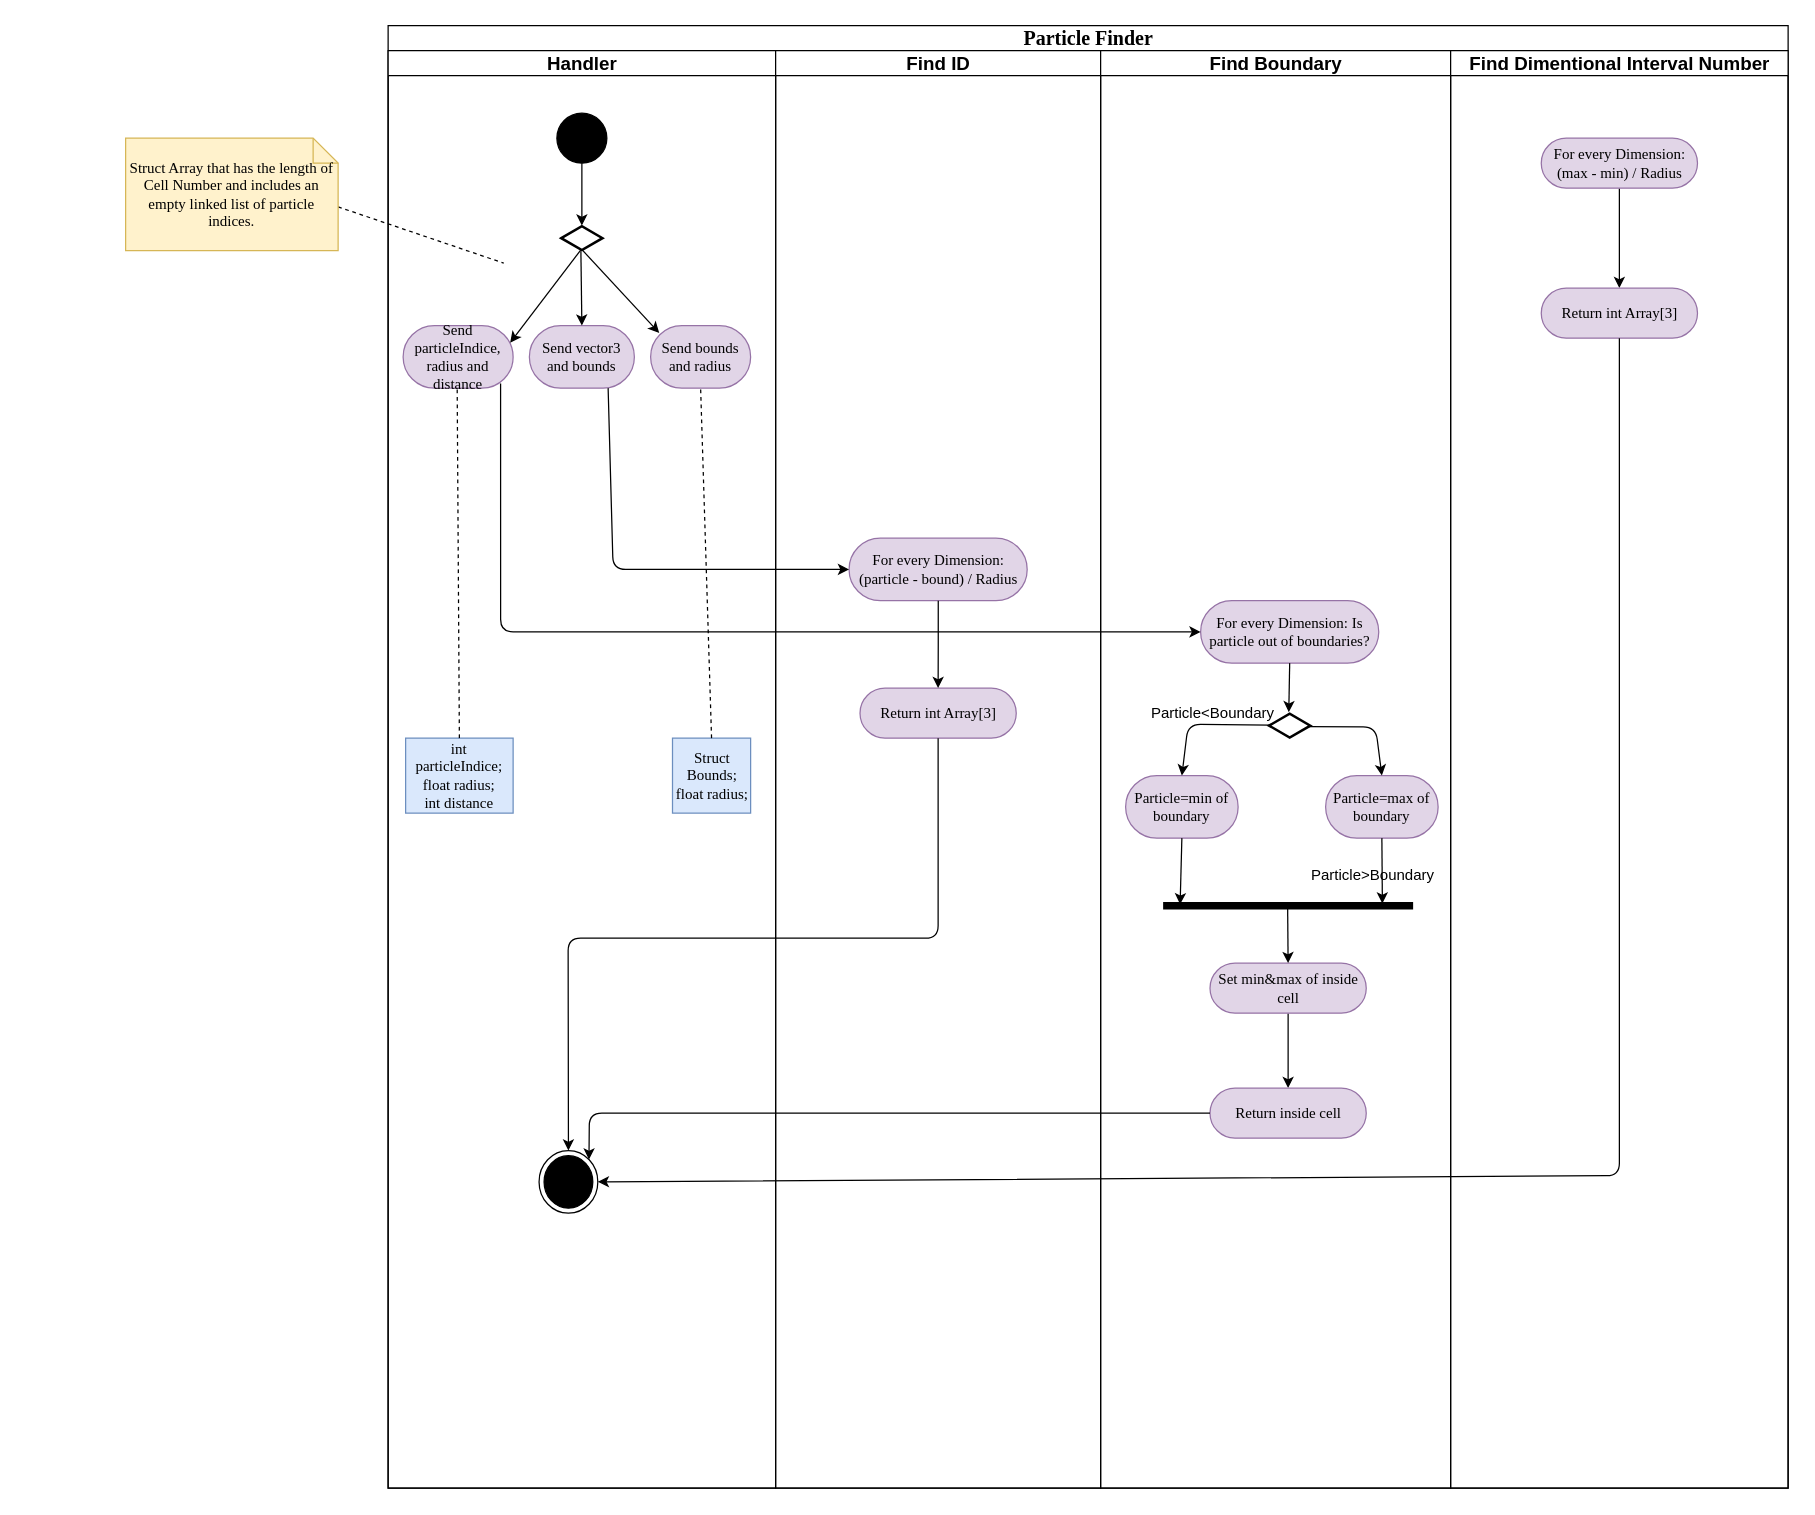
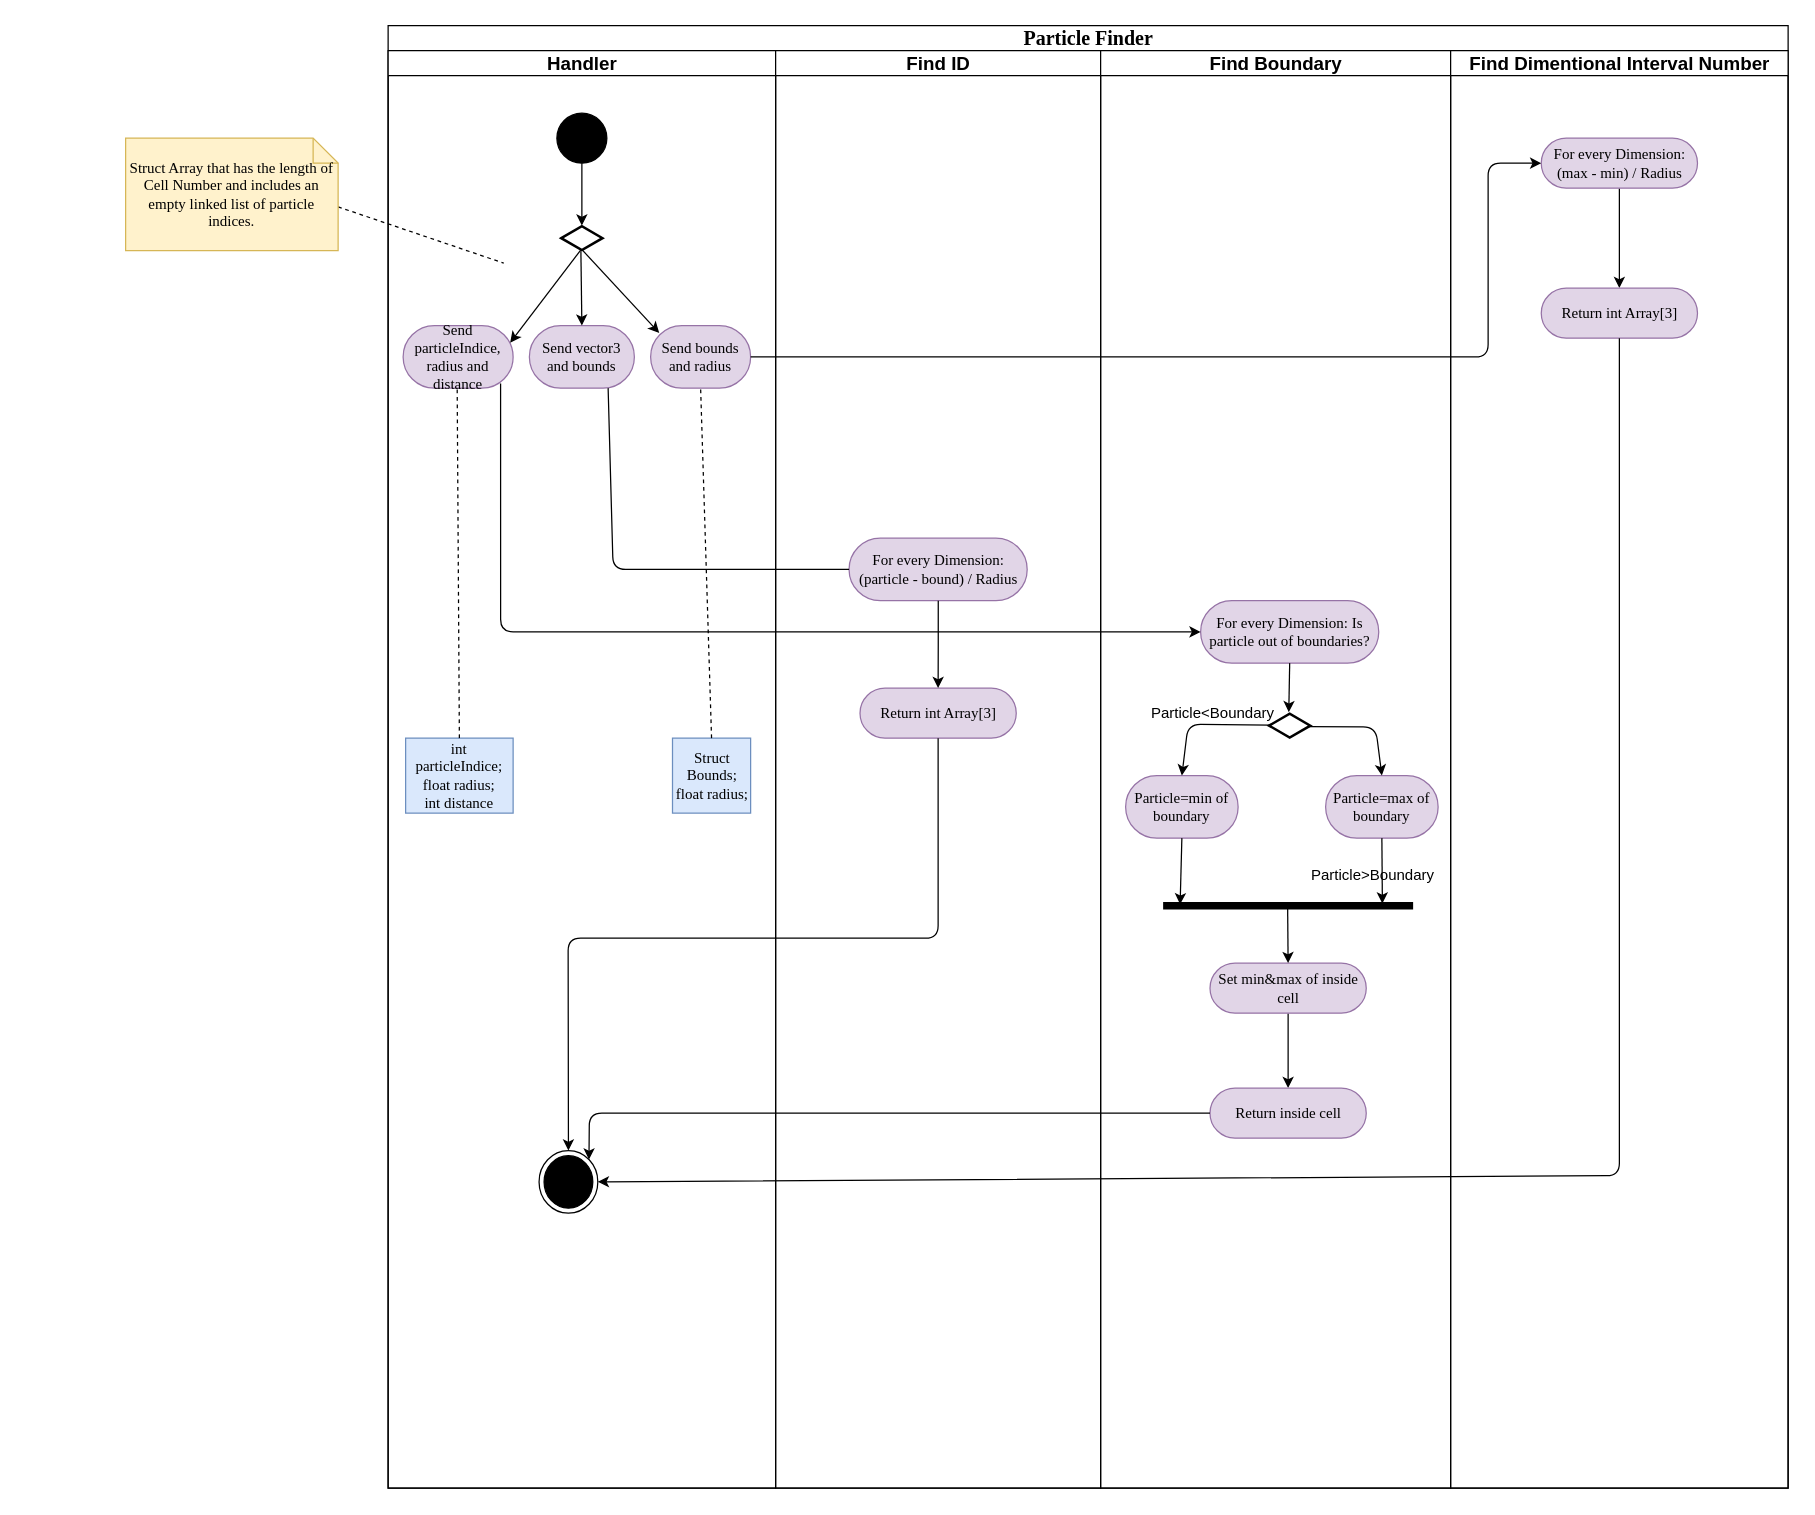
none -> (1227, 357)
(839, 569) -> (842, 569)
